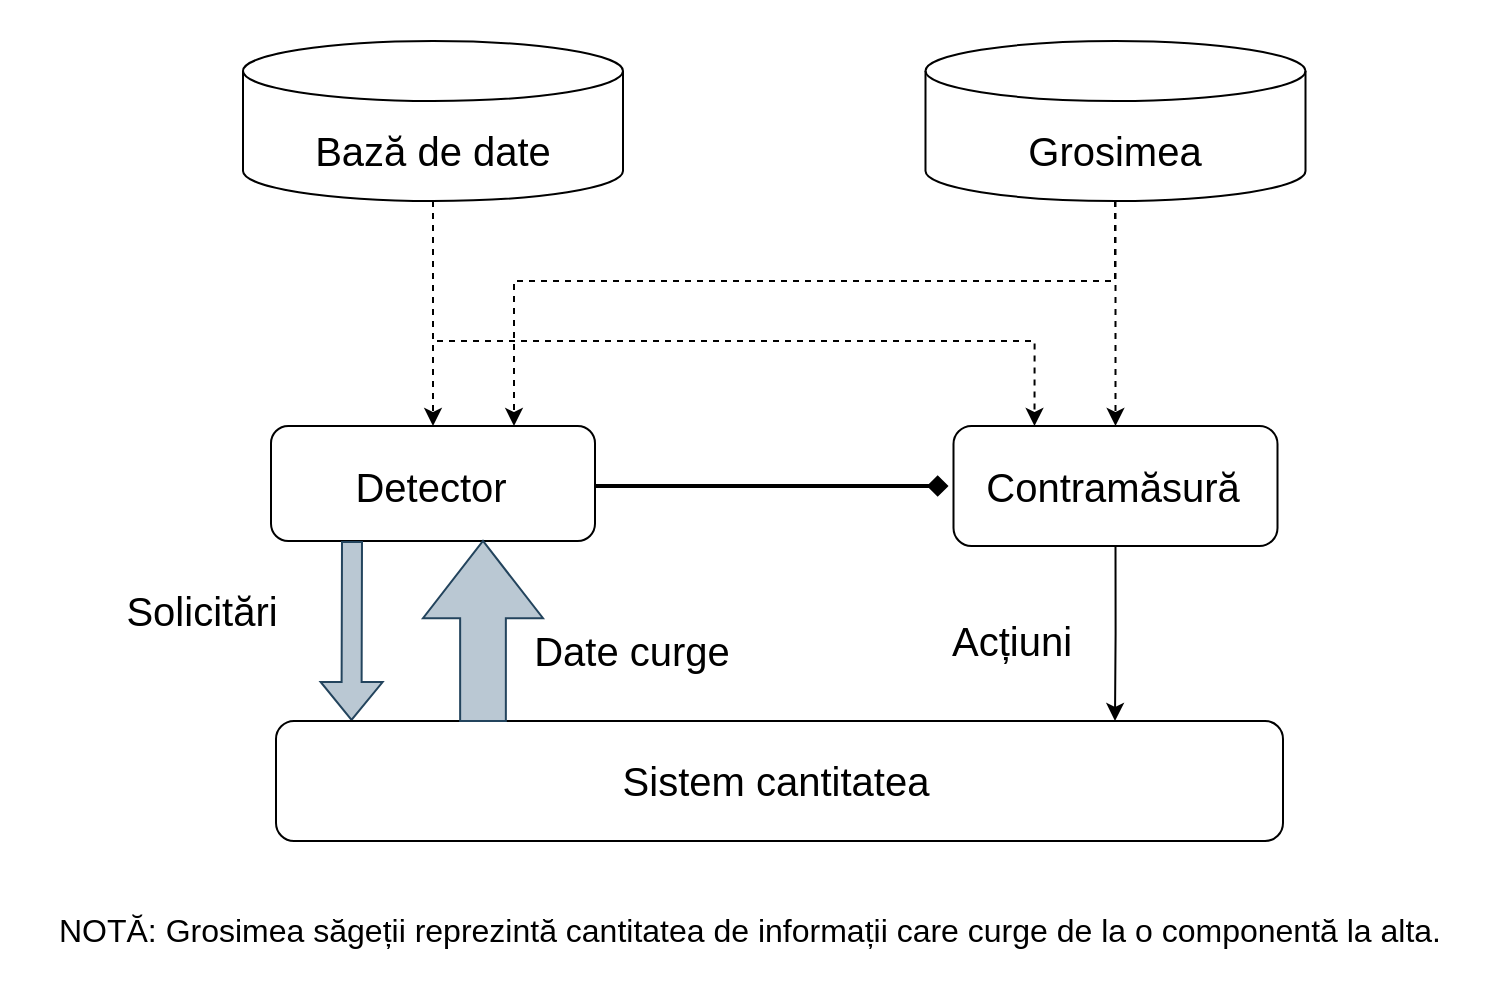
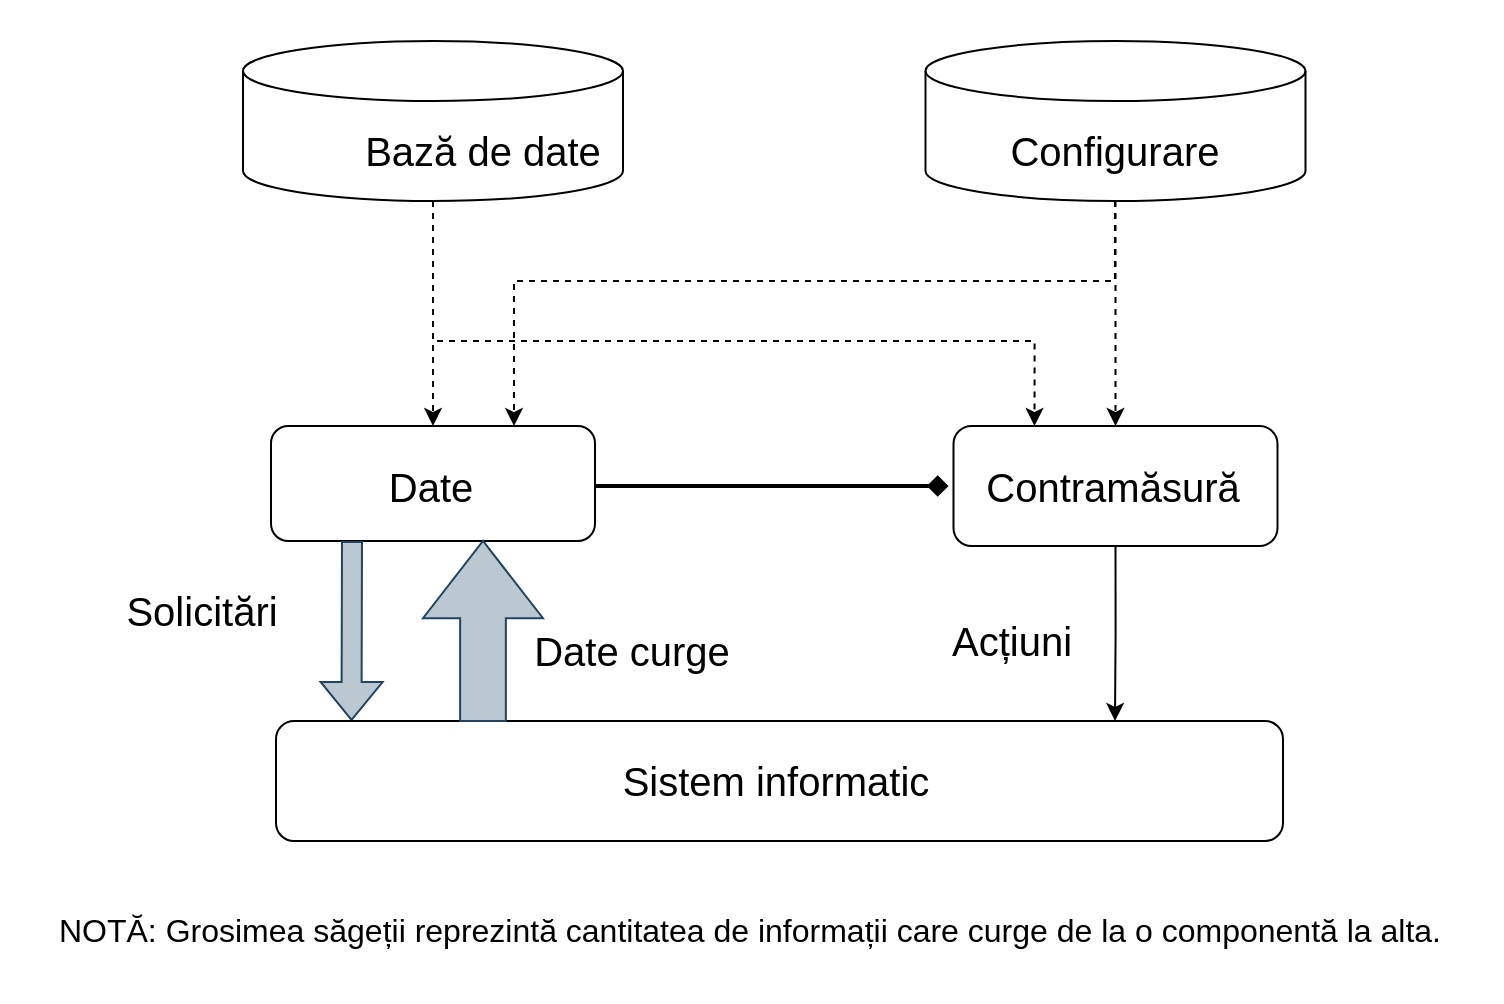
(433, 151) -> (483, 151)
(1116, 151) -> (1116, 151)
(432, 487) -> (432, 487)
(777, 781) -> (777, 781)
